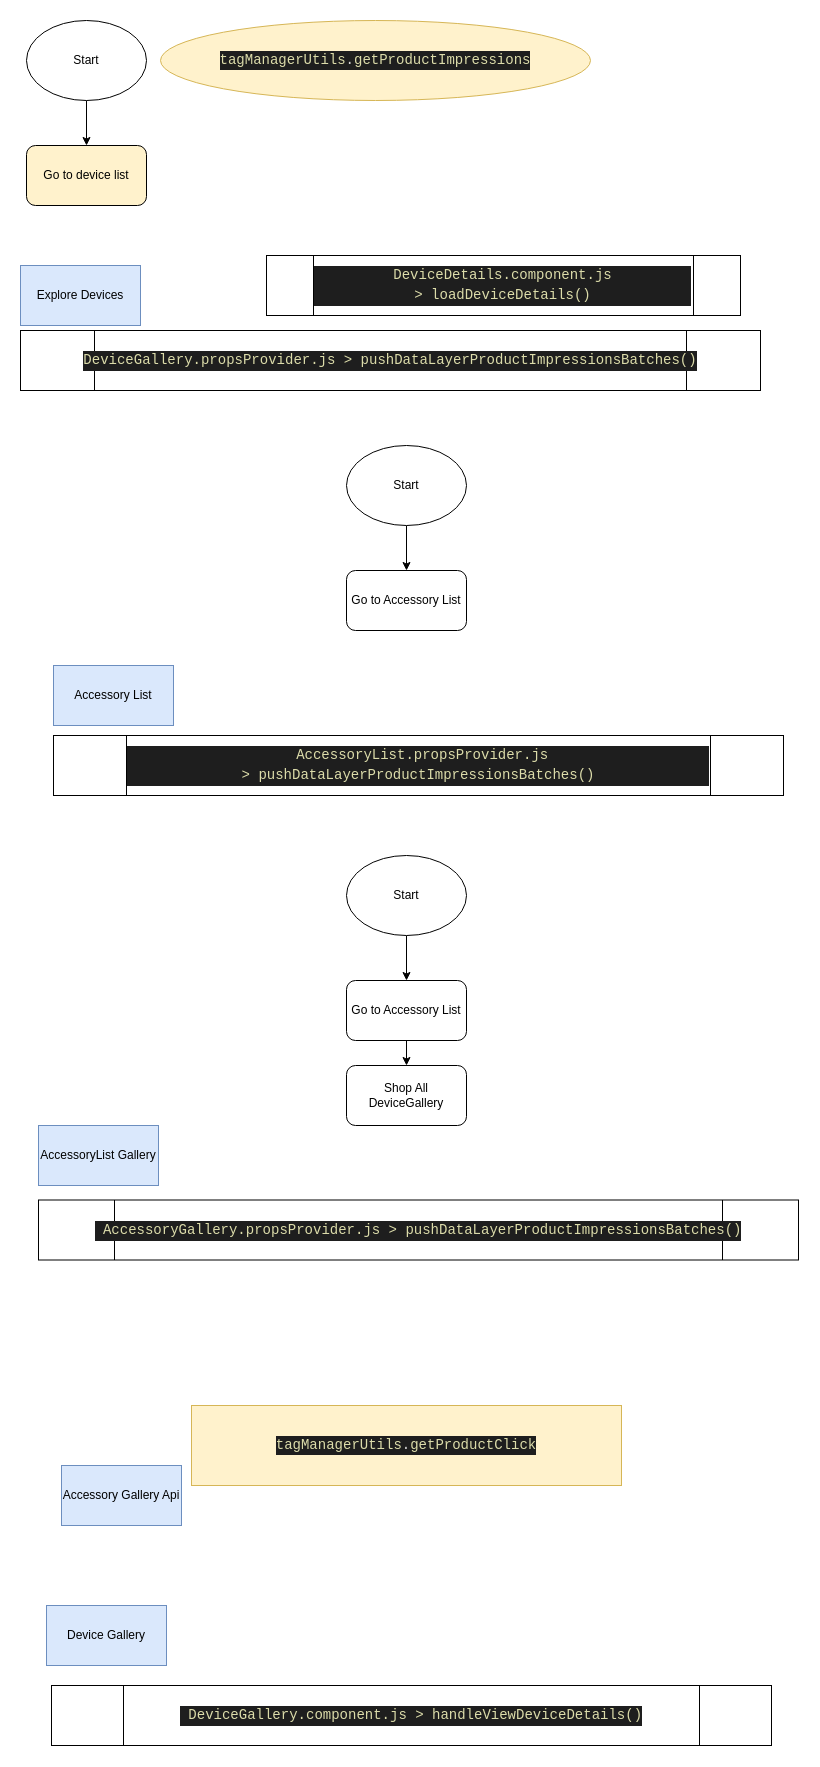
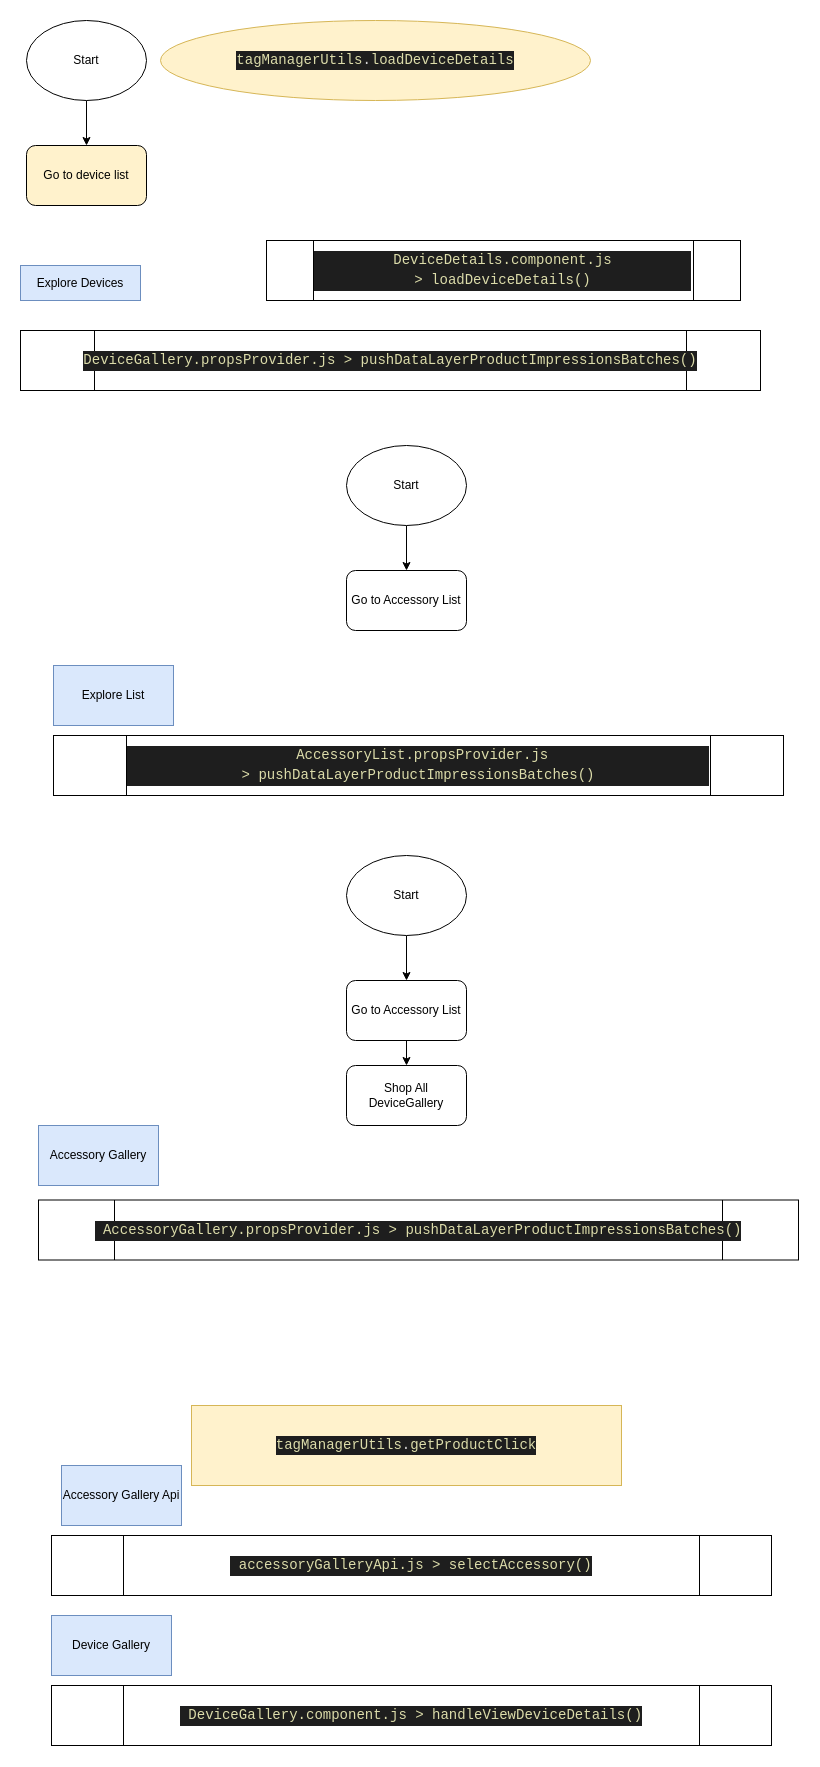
(376, 61) -> (376, 61)
(504, 286) -> (504, 271)
(81, 296) -> (81, 283)
(114, 696) -> (114, 696)
(99, 1156) -> (99, 1156)
none -> (412, 1566)
(107, 1636) -> (112, 1646)
